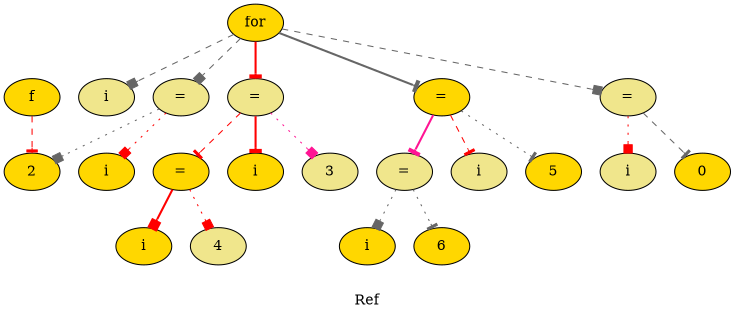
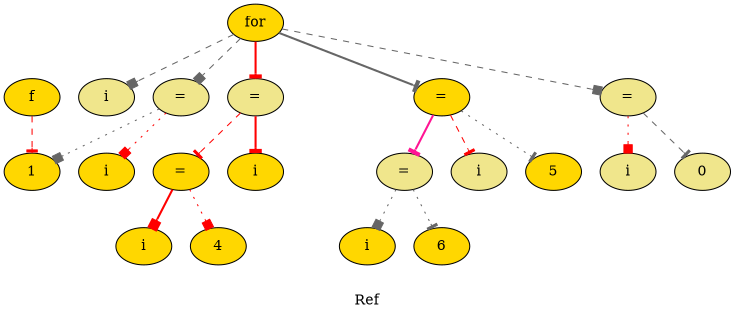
(32, 172) -> (32, 172)
(330, 172) -> none
(703, 172) -> (703, 172)
(218, 246) -> (218, 246)
